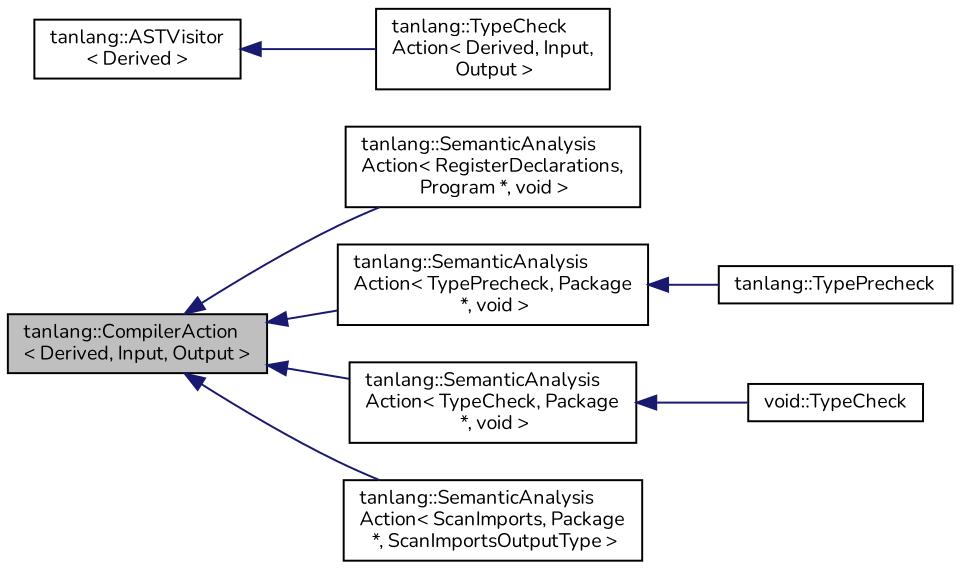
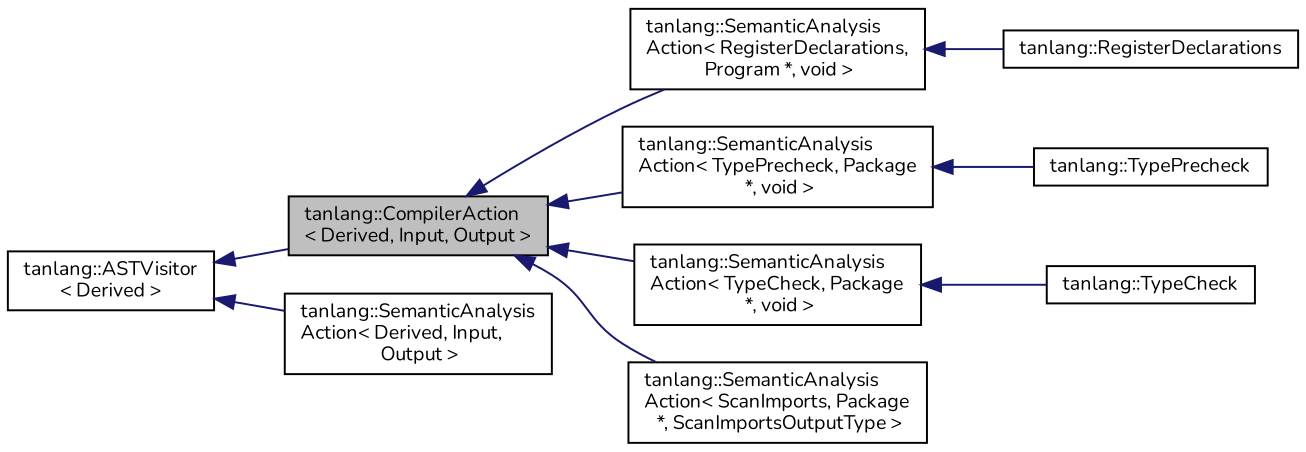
(493, 49) -> (418, 334)
none -> (1151, 49)
none -> (261, 254)
(836, 403) -> (1151, 285)
